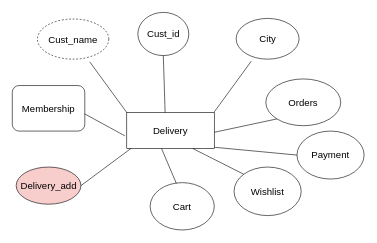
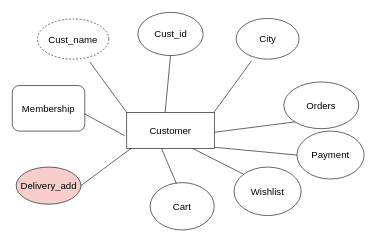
(164, 34) -> (171, 34)
(304, 102) -> (322, 105)
(171, 131) -> (171, 131)
